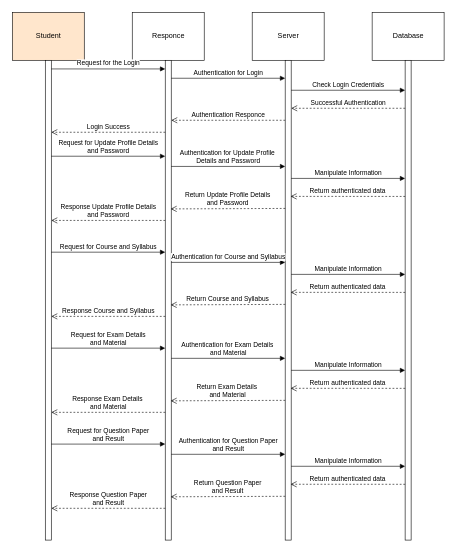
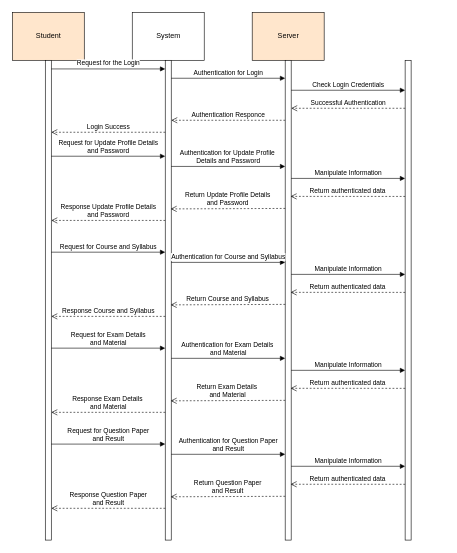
(169, 36) -> (169, 36)
(288, 36) -> (288, 36)
(408, 36) -> none
